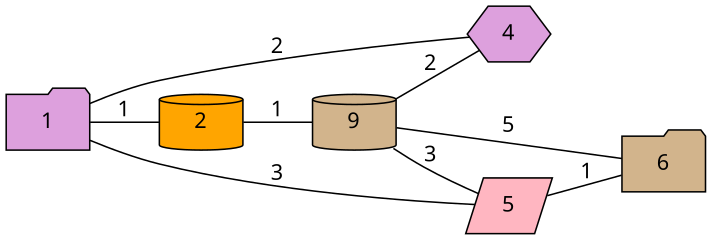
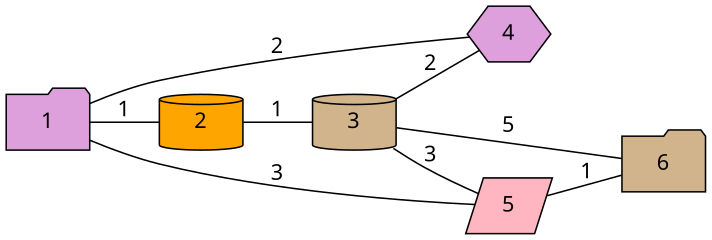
(354, 122) -> (354, 122)
